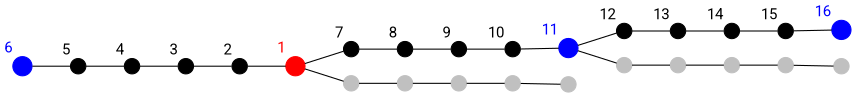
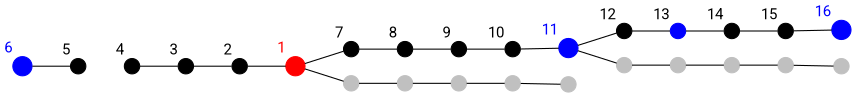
(678, 31) -> (678, 31)
(105, 66) -> none
